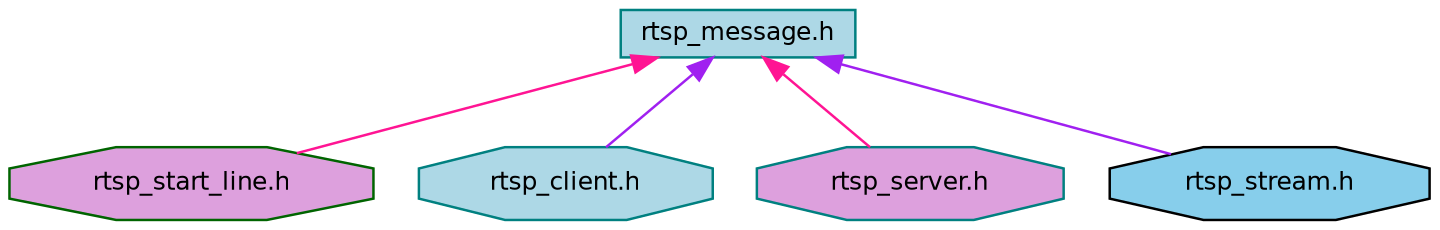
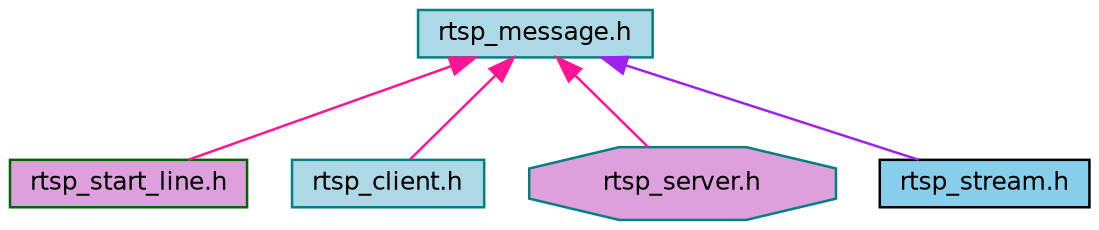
(649, 111) -> (453, 118)
(191, 184) -> (129, 184)
(566, 184) -> (388, 184)
(1270, 184) -> (985, 184)
